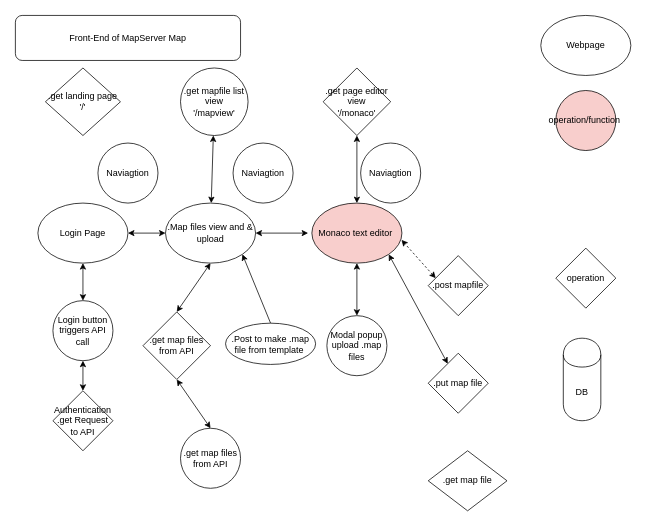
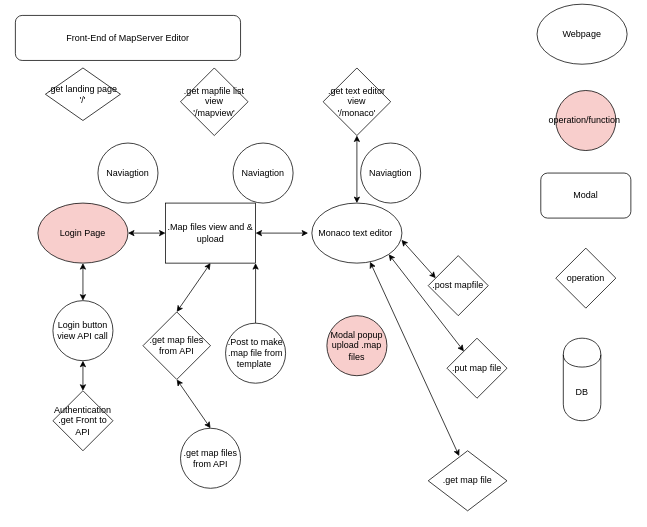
(128, 38) -> (128, 38)
(585, 45) -> (582, 34)
(83, 102) -> (83, 94)
(214, 102) -> (214, 102)
(357, 102) -> (357, 102)
(212, 170) -> none
none -> (585, 195)
(83, 233) -> (83, 233)
(210, 233) -> (210, 233)
(357, 233) -> (357, 233)
(419, 259) -> (419, 259)
(357, 309) -> none
(83, 330) -> (83, 330)
(270, 344) -> (255, 353)
(357, 345) -> (357, 345)
none -> (414, 358)
(458, 383) -> (477, 368)
(83, 420) -> (83, 420)
